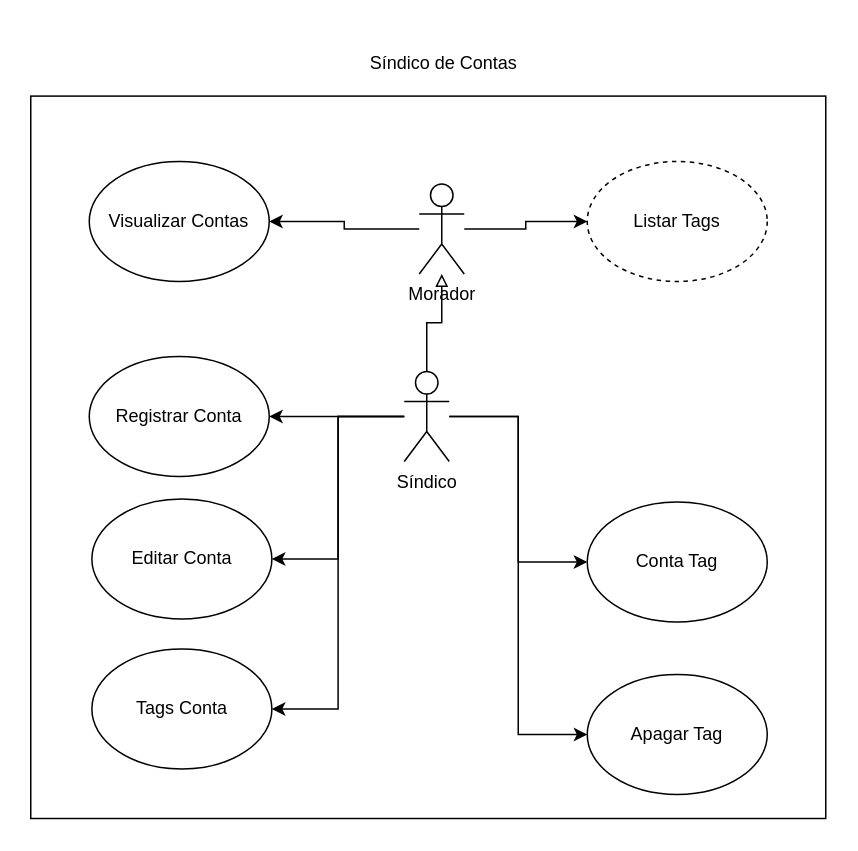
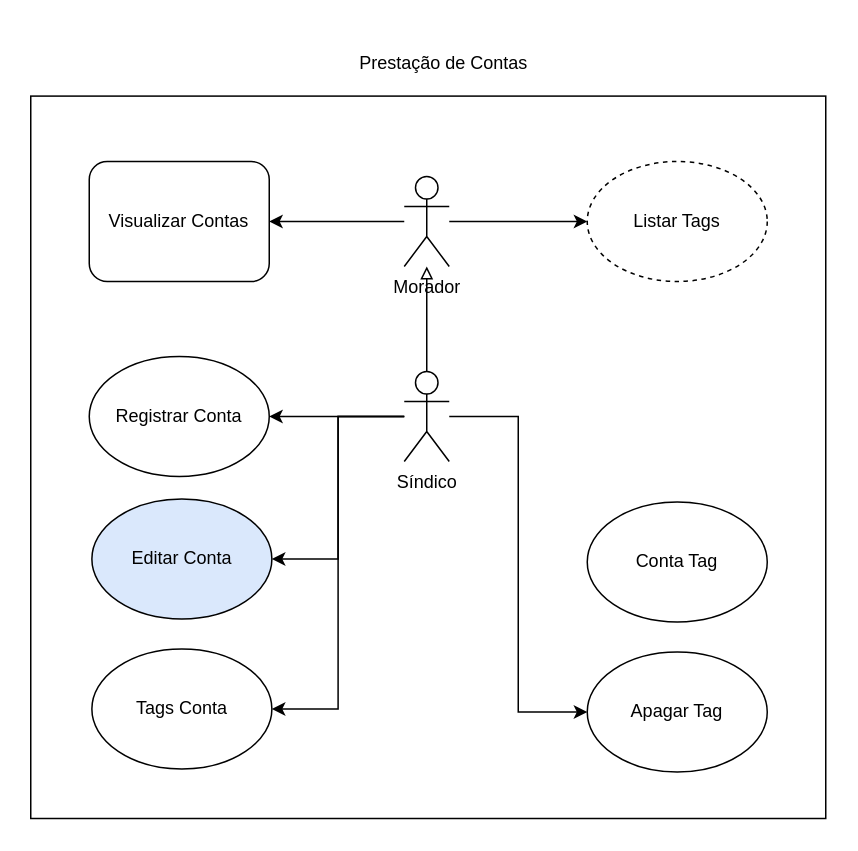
(444, 64) -> (444, 64)
(179, 221) -> (179, 221)
(442, 229) -> (427, 221)
(182, 559) -> (182, 559)
(549, 562) -> none
(677, 734) -> (677, 712)
